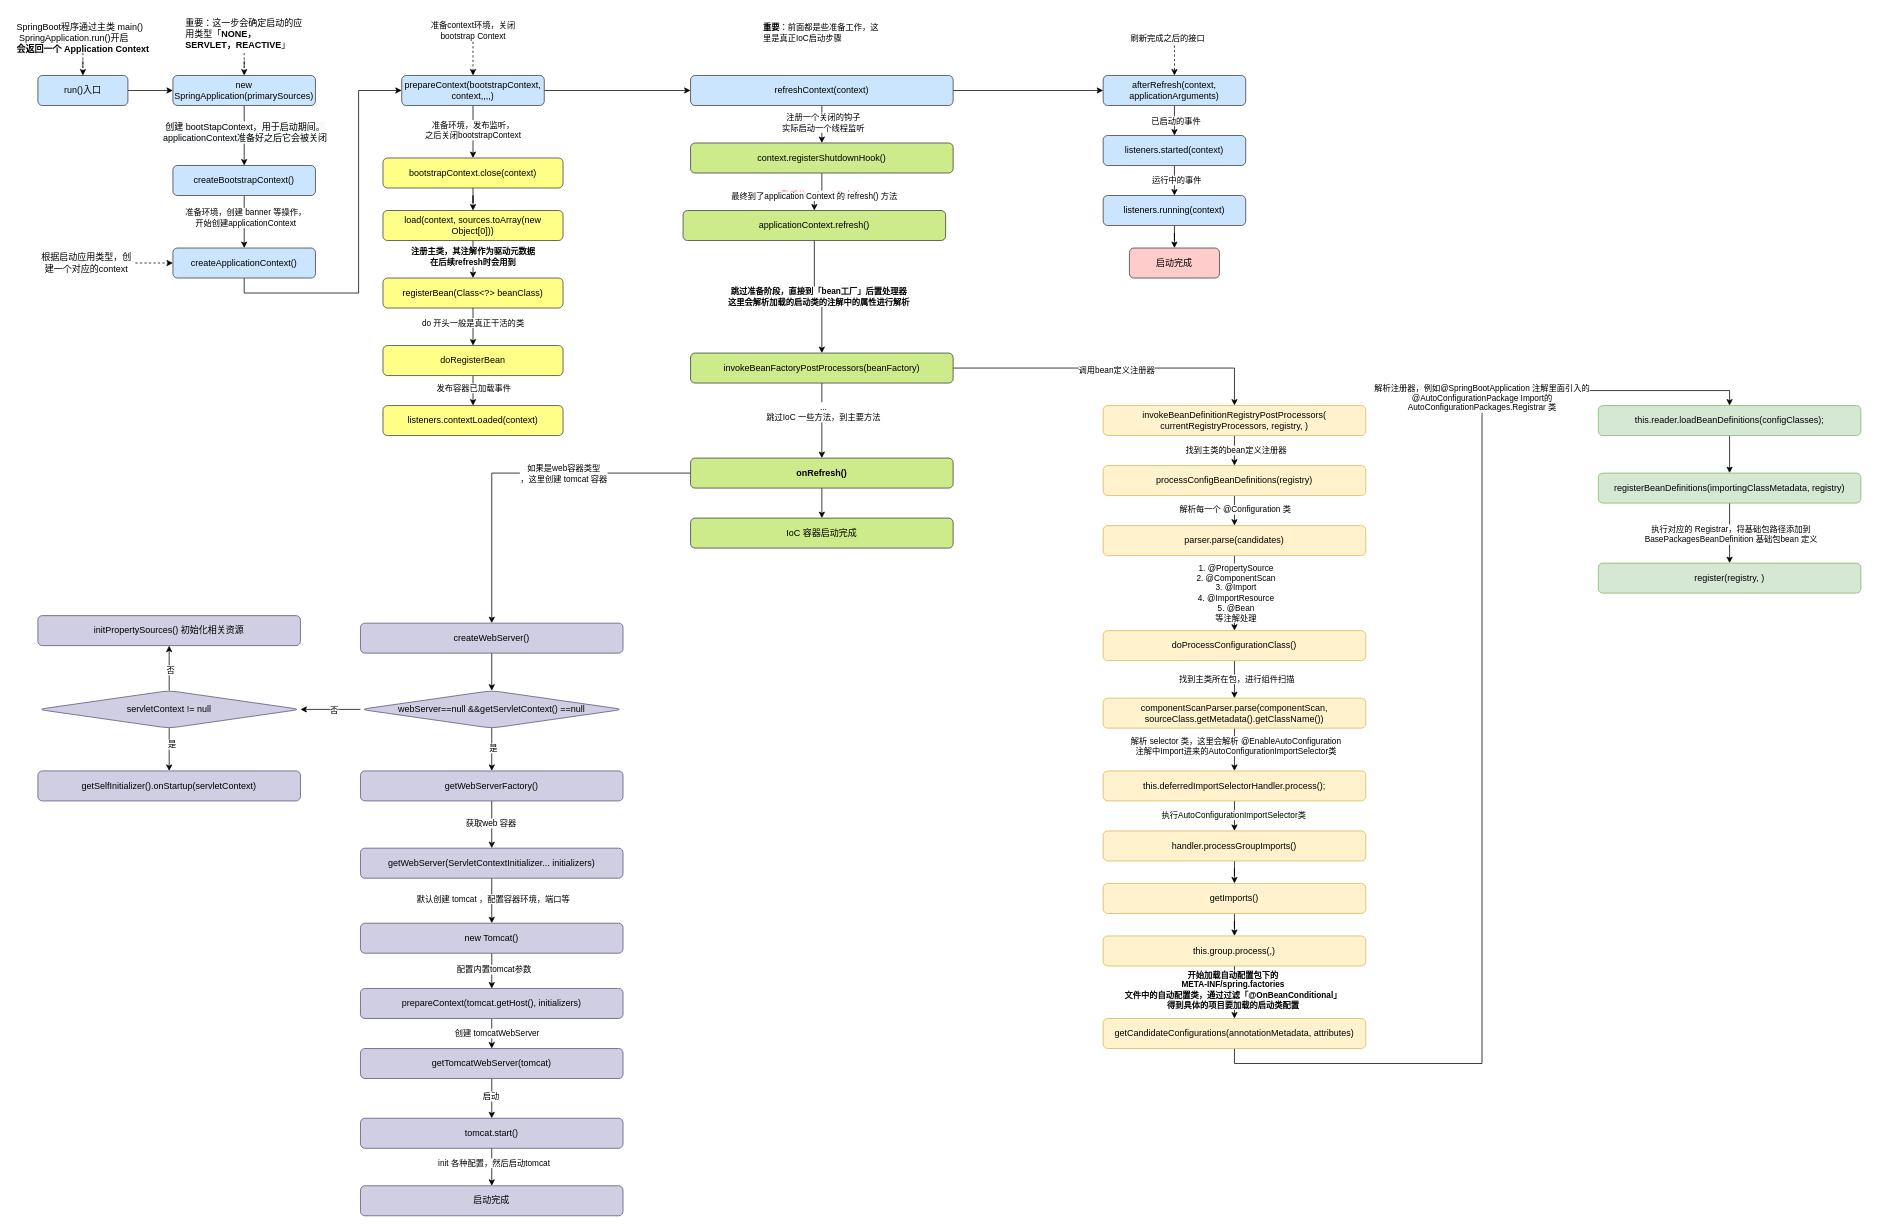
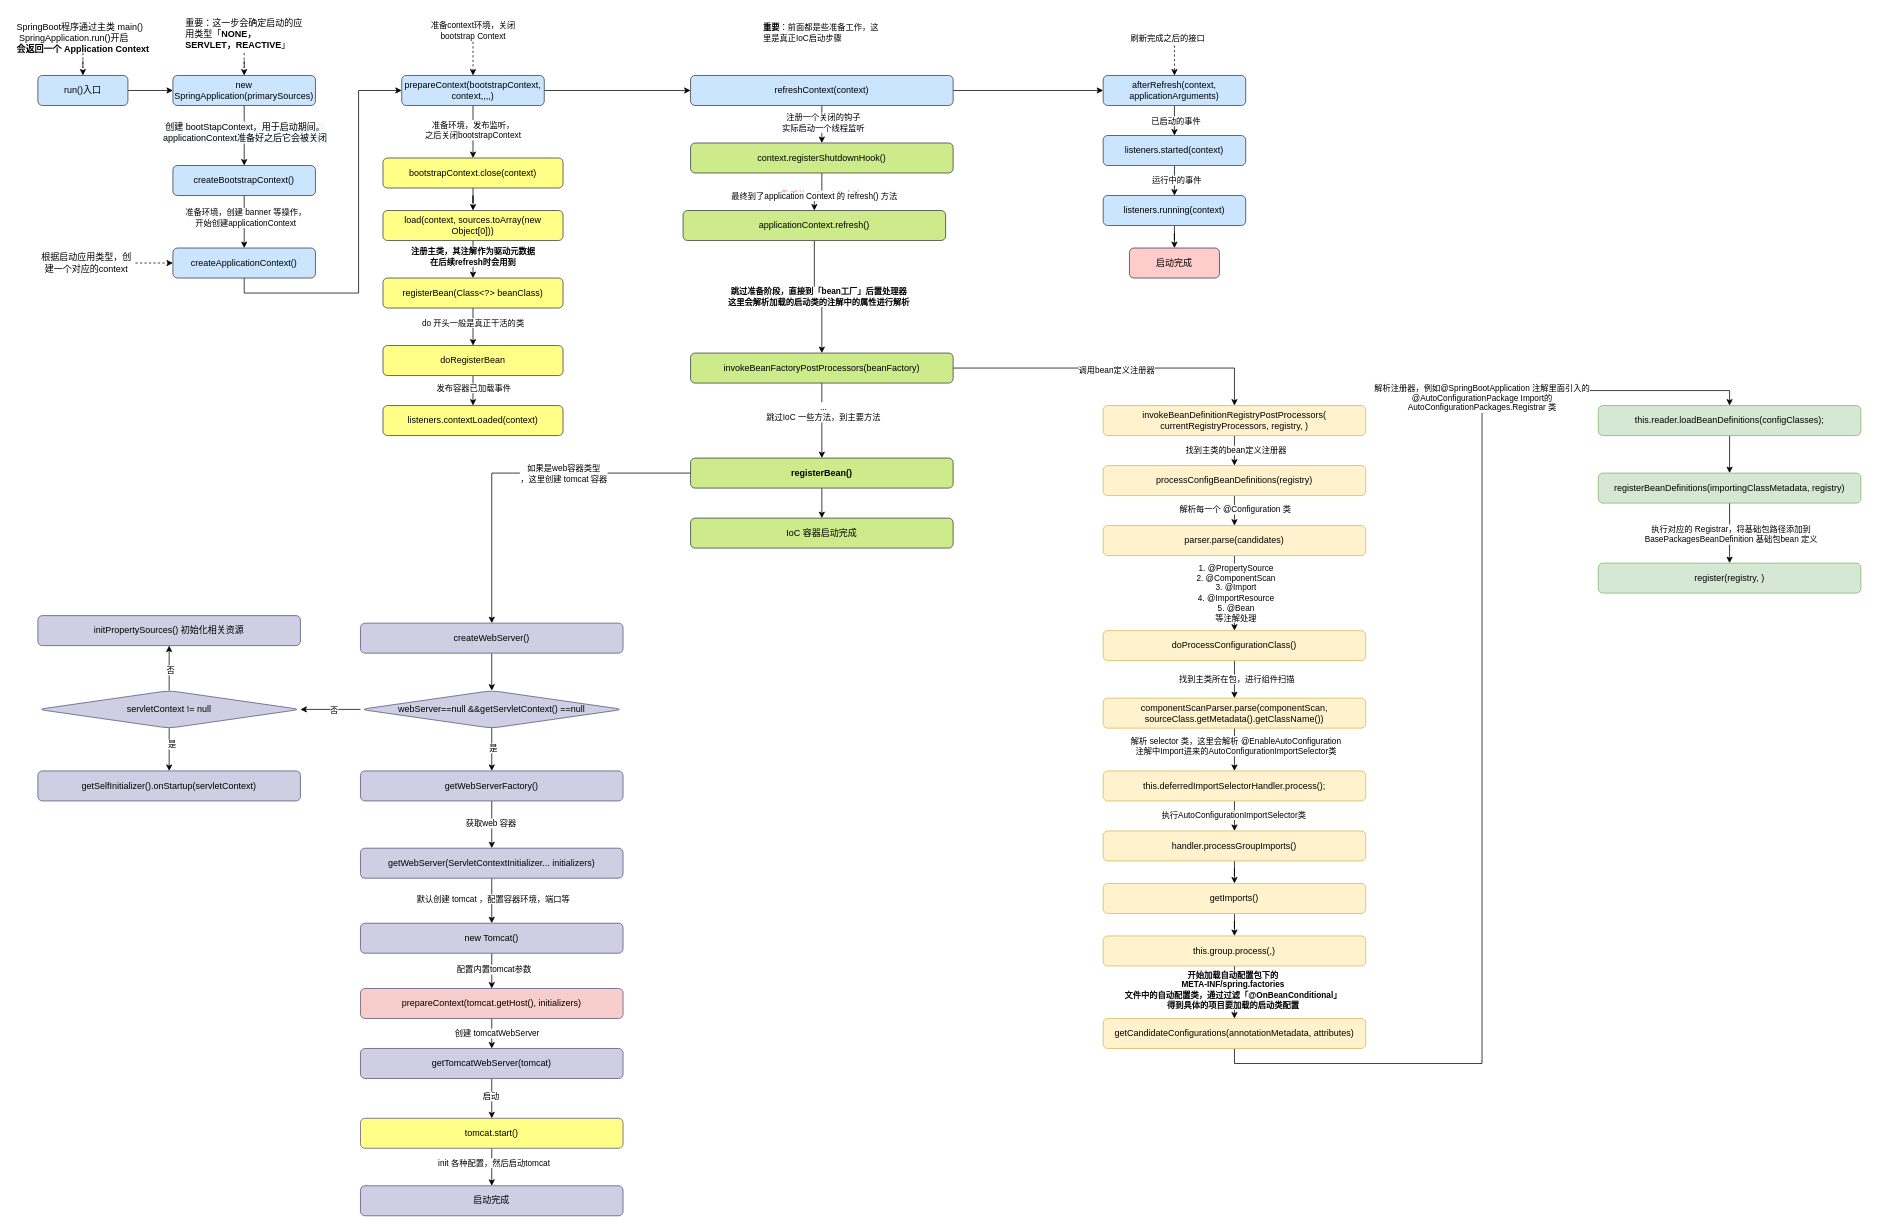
(822, 473) -> (822, 473)
(492, 1003) -> (492, 1003)
(492, 1133) -> (492, 1133)
